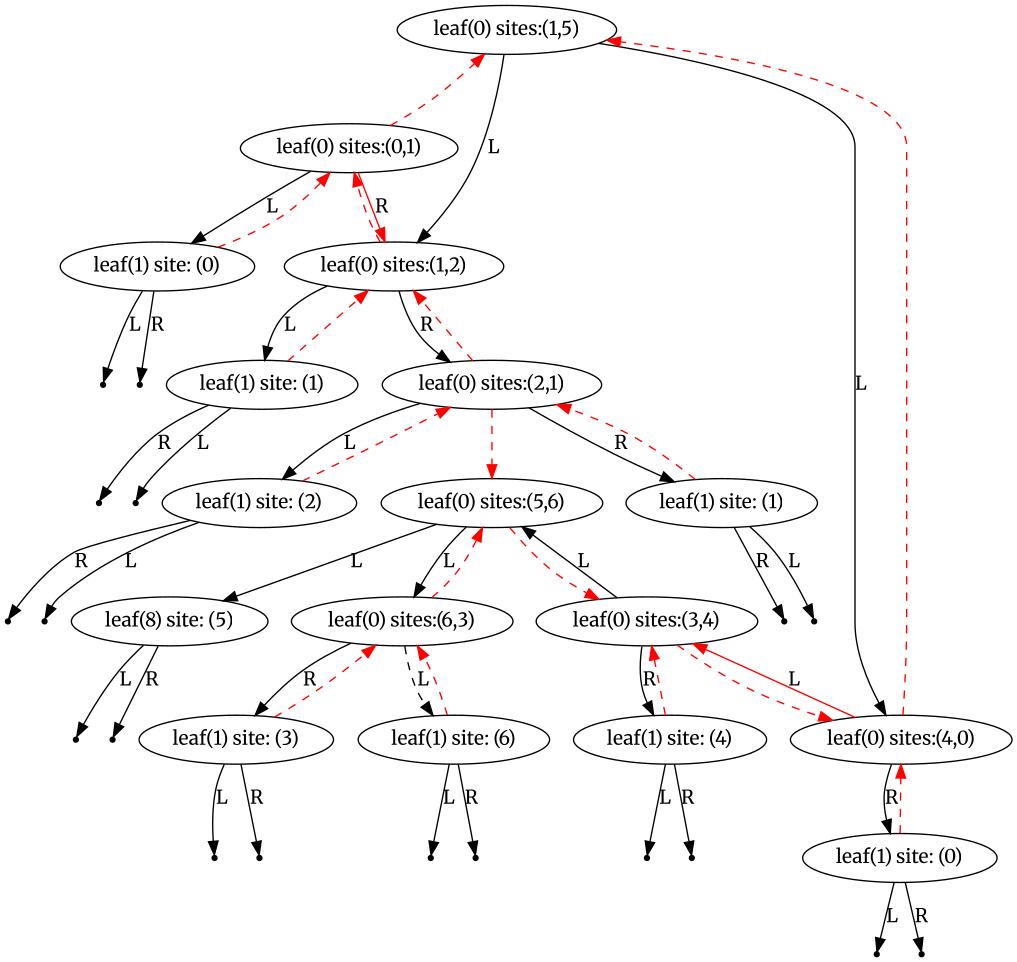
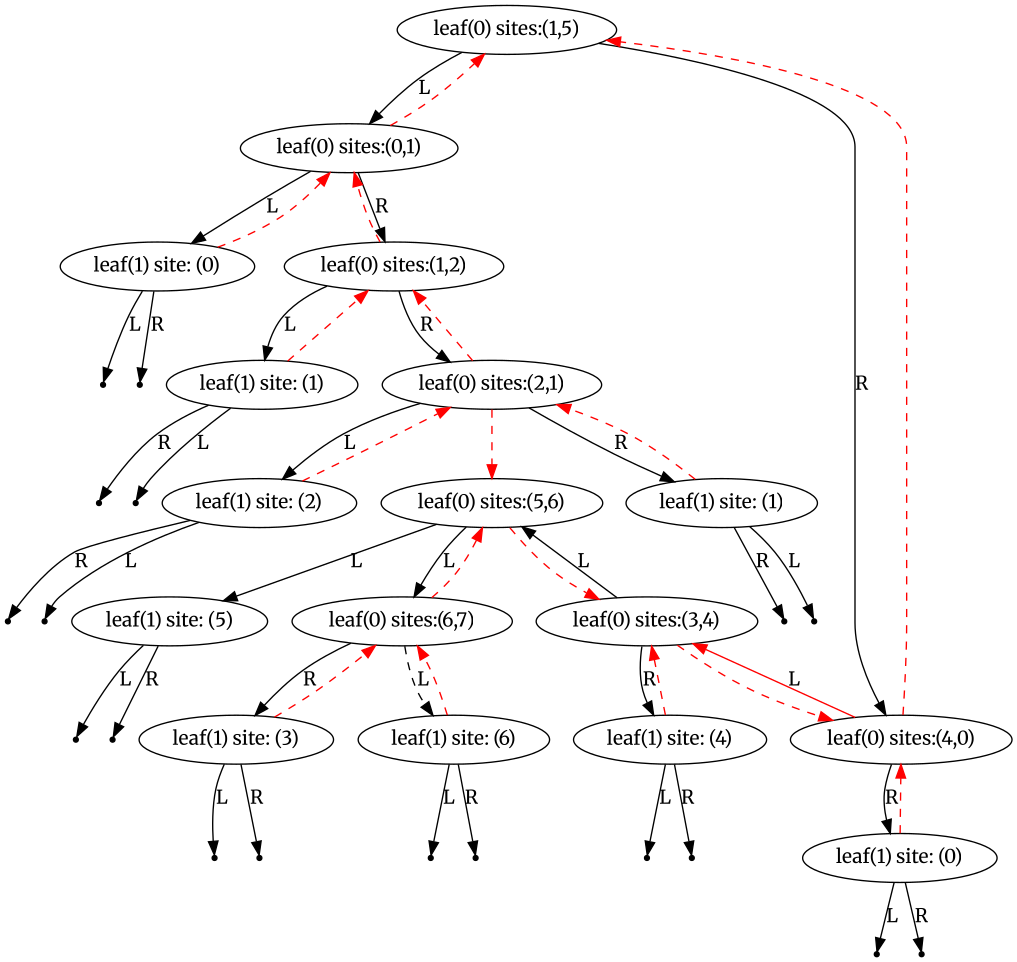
(480, 150) -> (418, 79)
(369, 201) -> (369, 201)
(862, 385) -> (862, 385)
(170, 621) -> (170, 621)
(402, 621) -> (402, 621)
